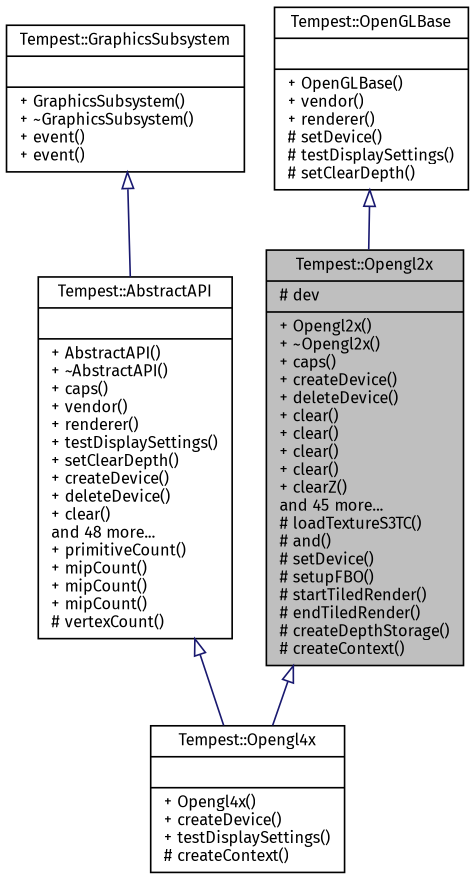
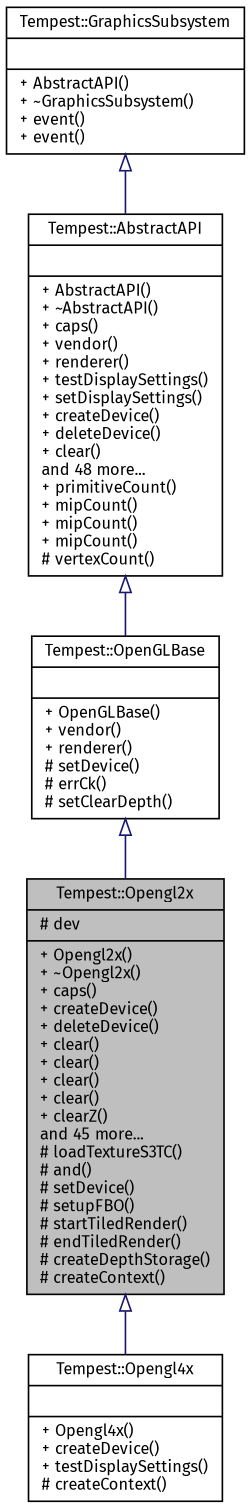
(103, 102) -> (74, 84)
(371, 156) -> (76, 784)
(116, 461) -> (122, 398)
(212, 690) -> (125, 614)
